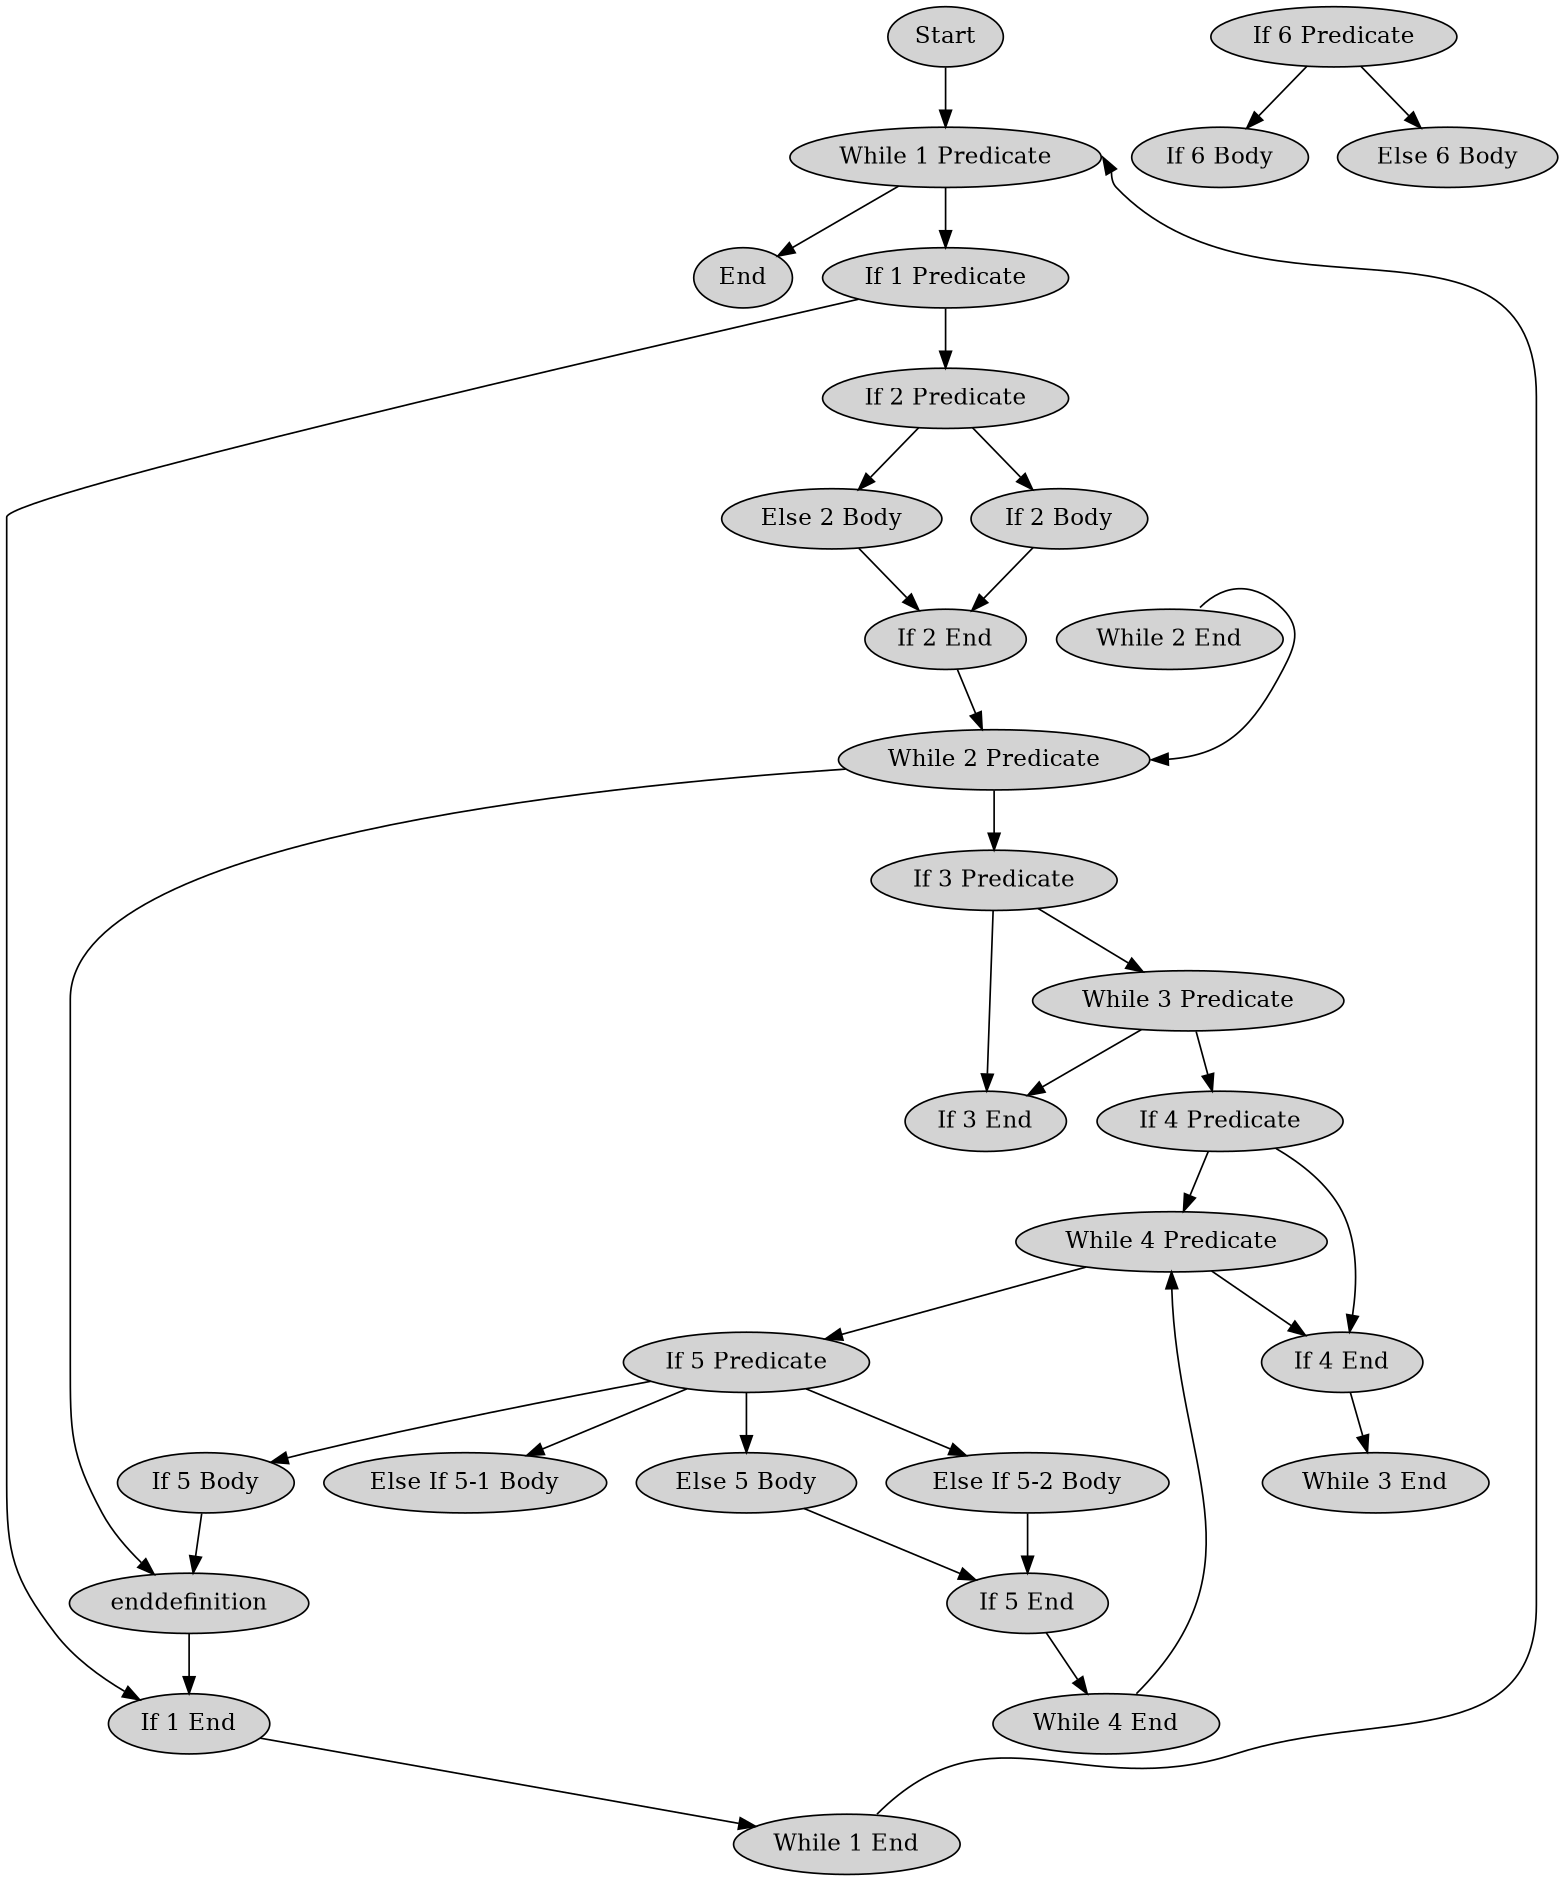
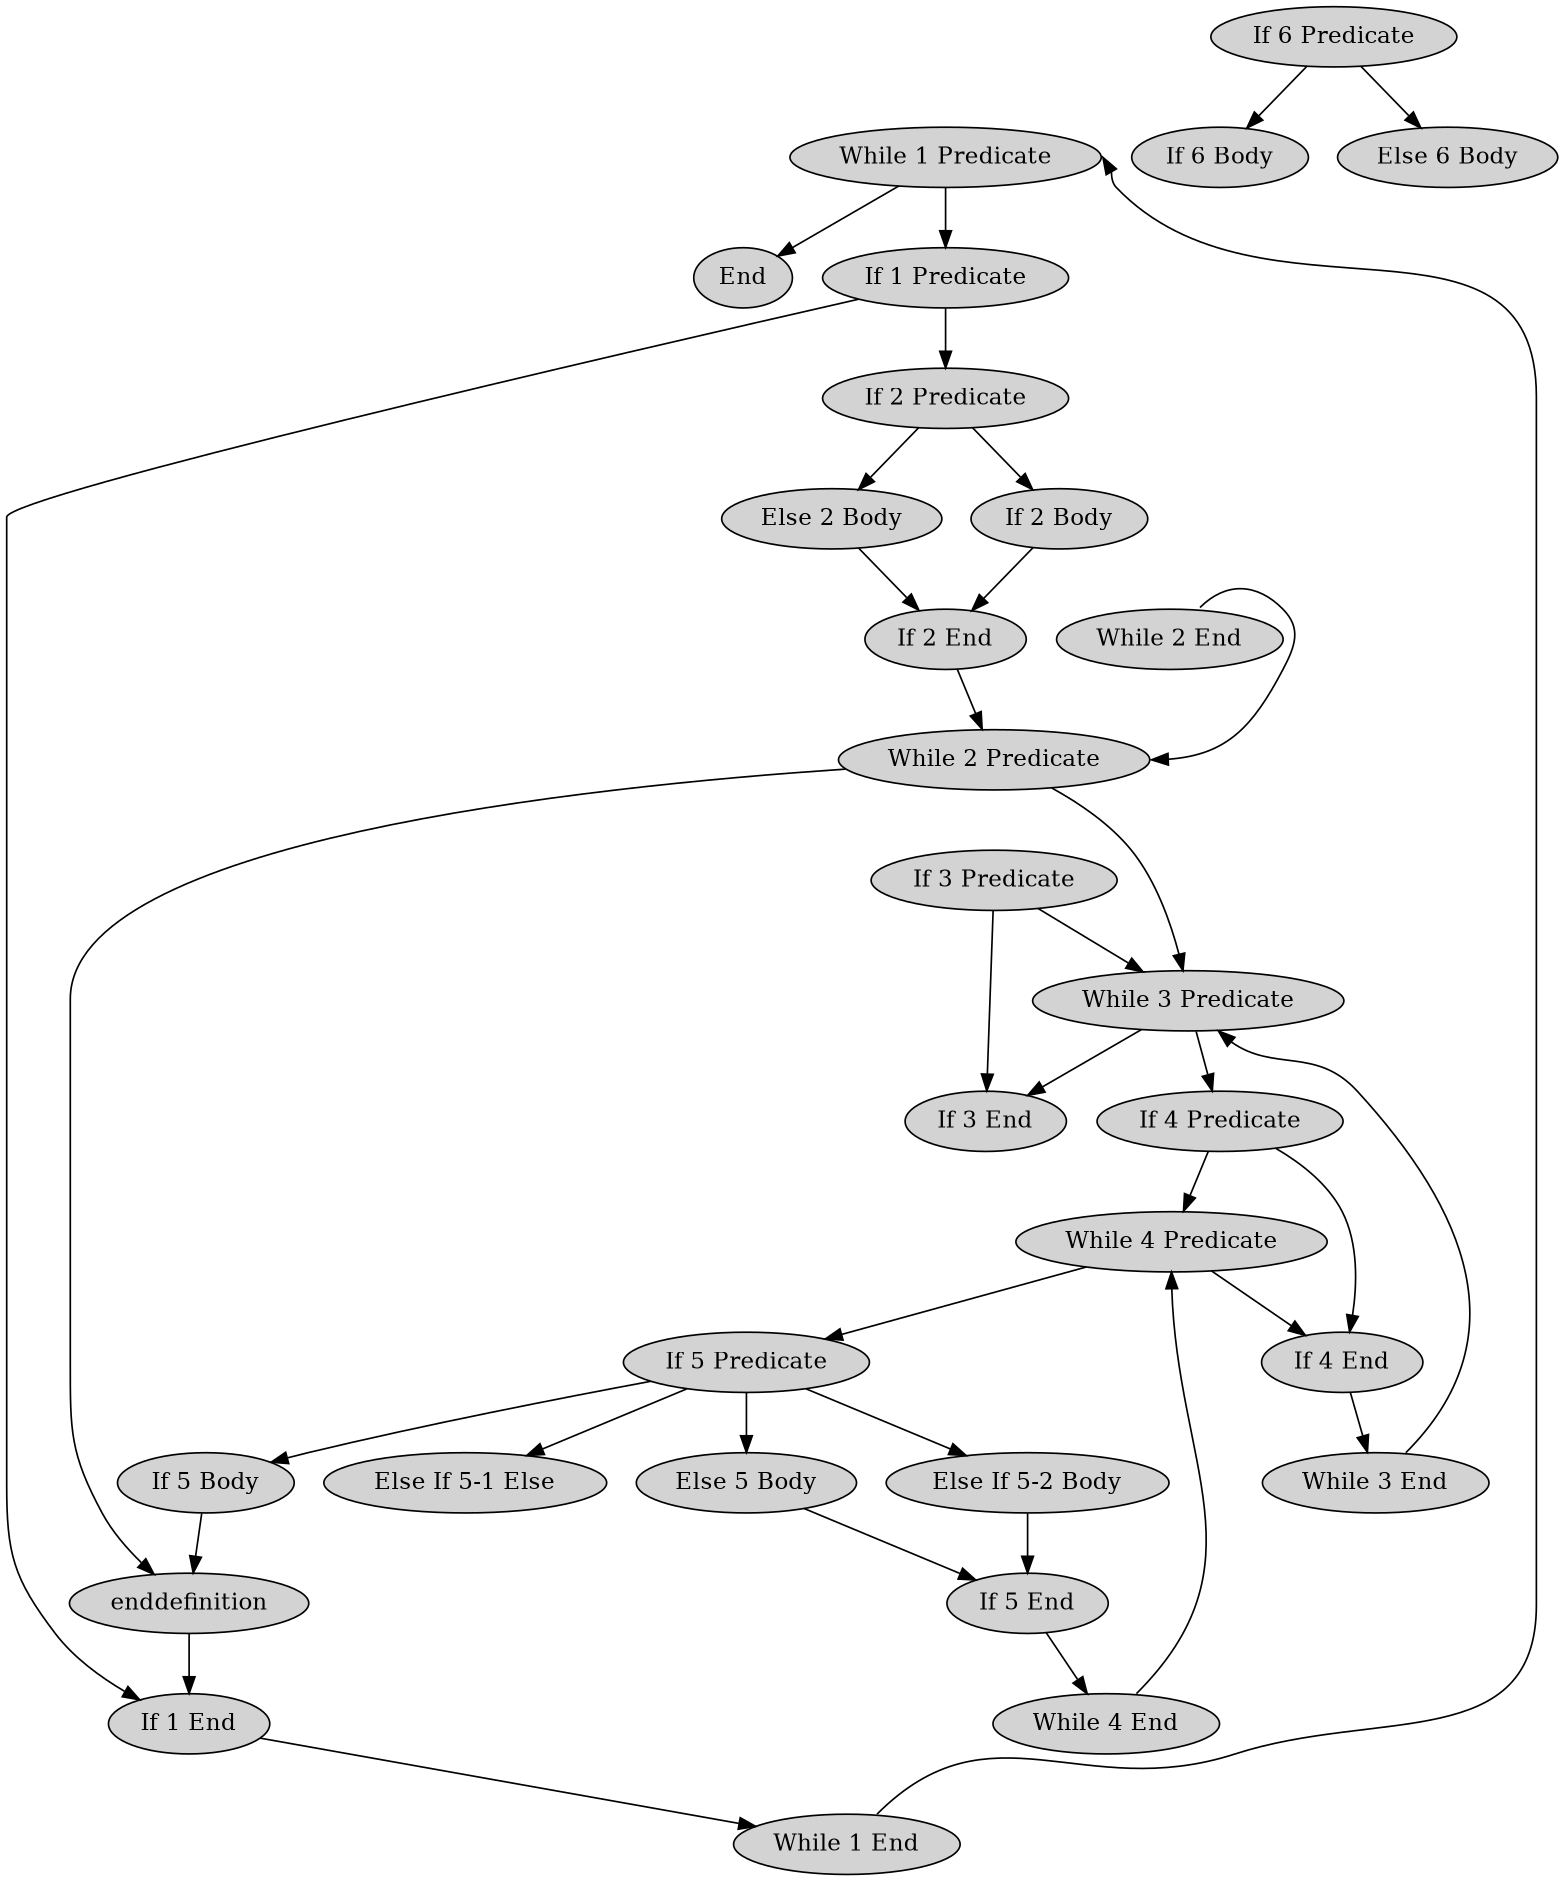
(946, 37) -> none
(994, 812) -> (1135, 856)
none -> (1437, 1201)
(465, 1483) -> (465, 1483)
